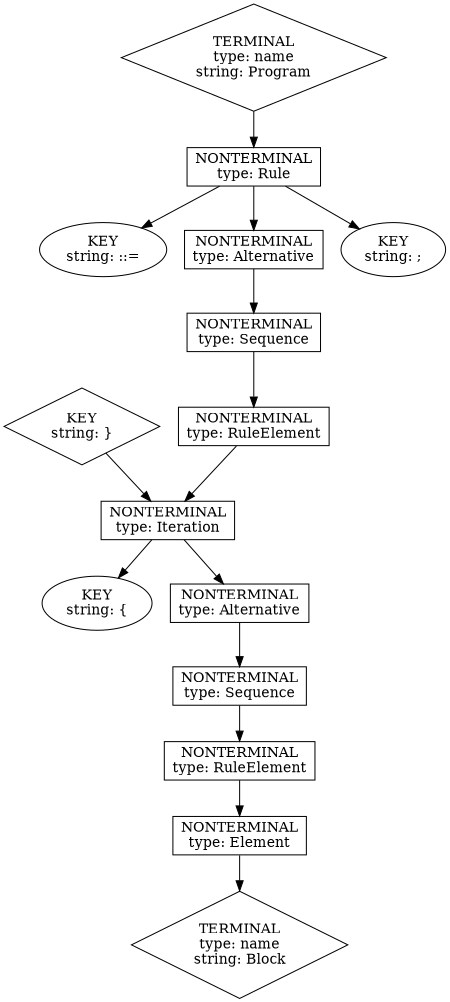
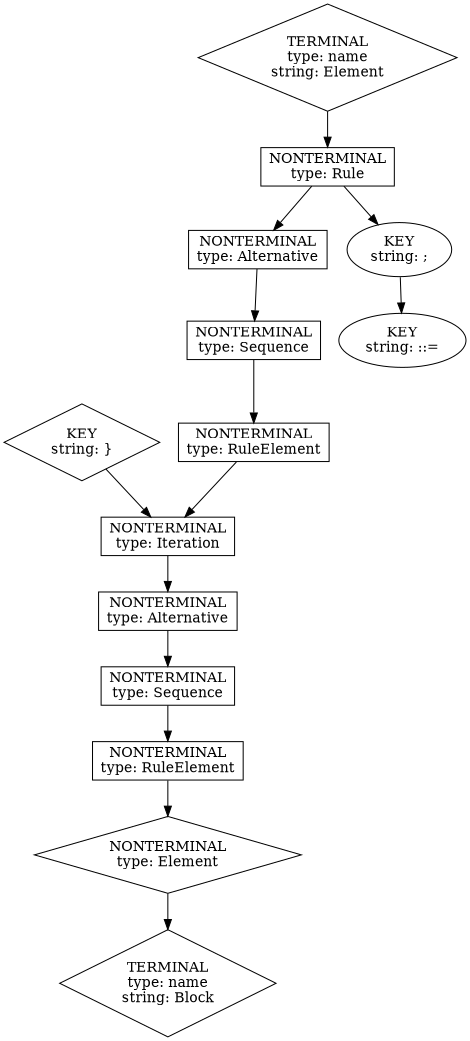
(254, 58) -> (328, 58)
(185, 205) -> (401, 290)
(97, 603) -> none
(240, 836) -> (168, 855)
